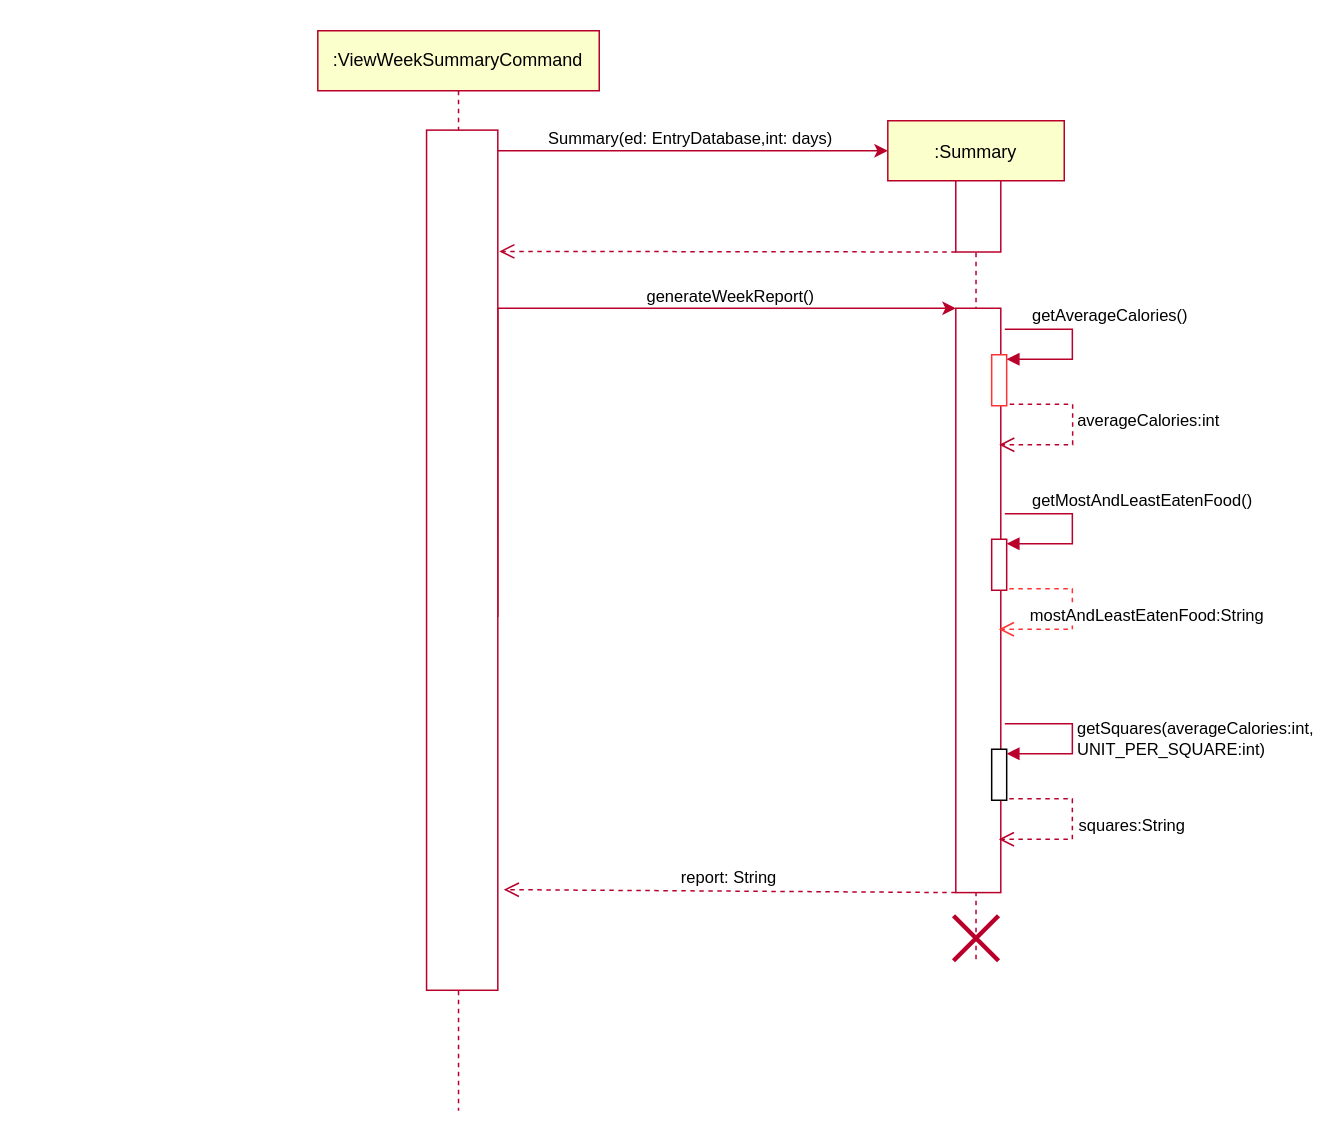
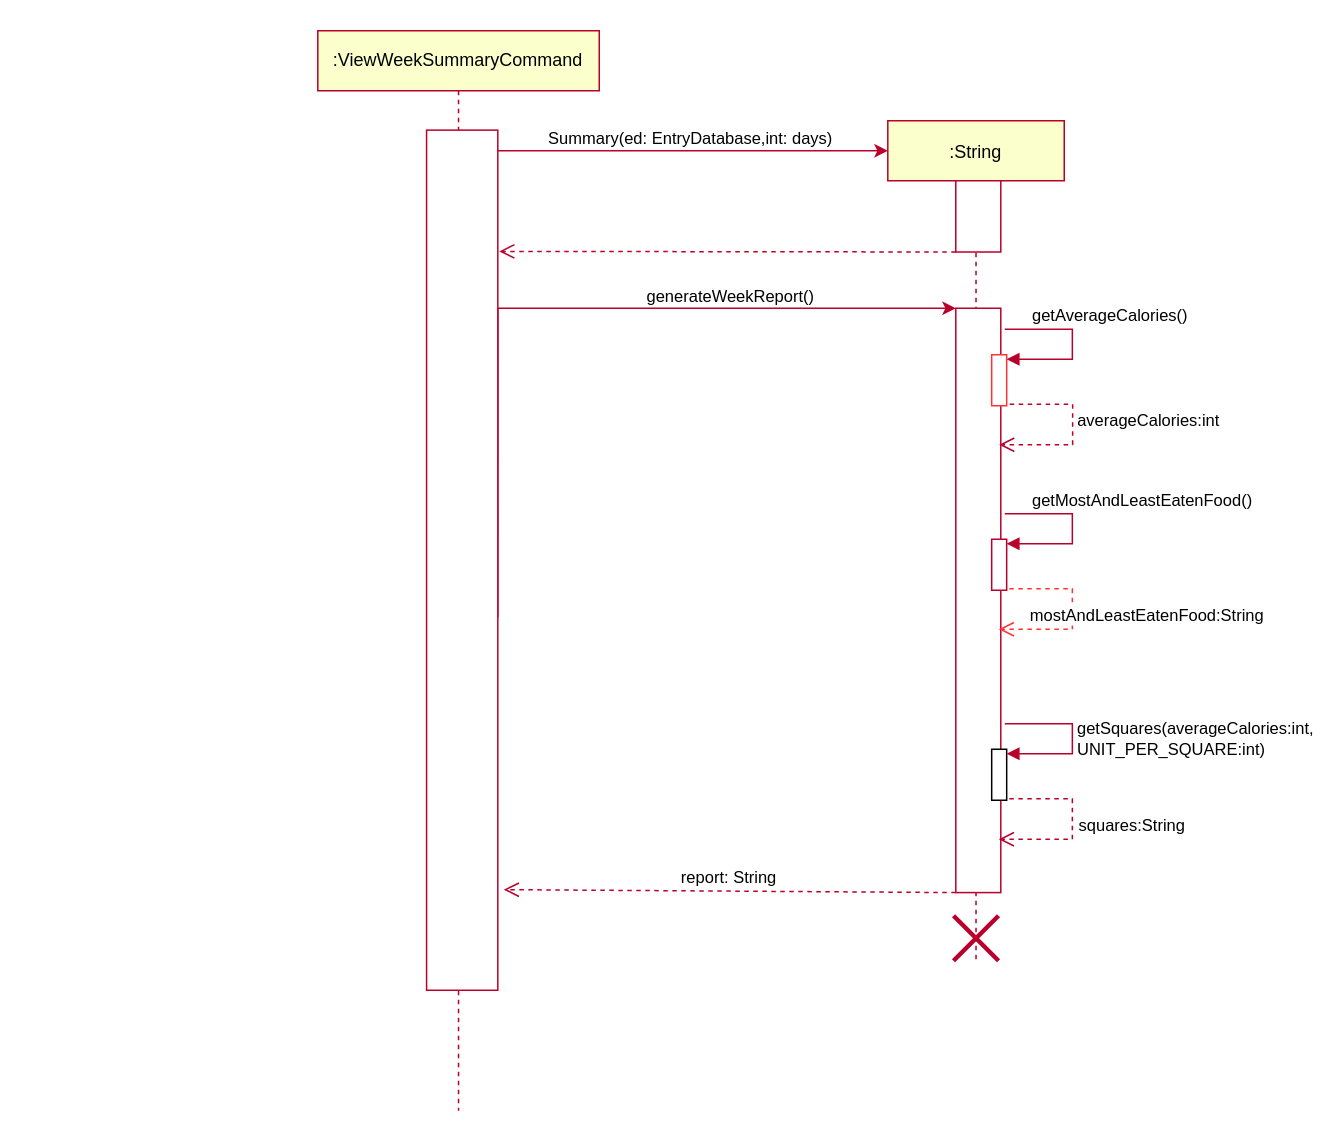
(975, 152) -> (975, 152)
